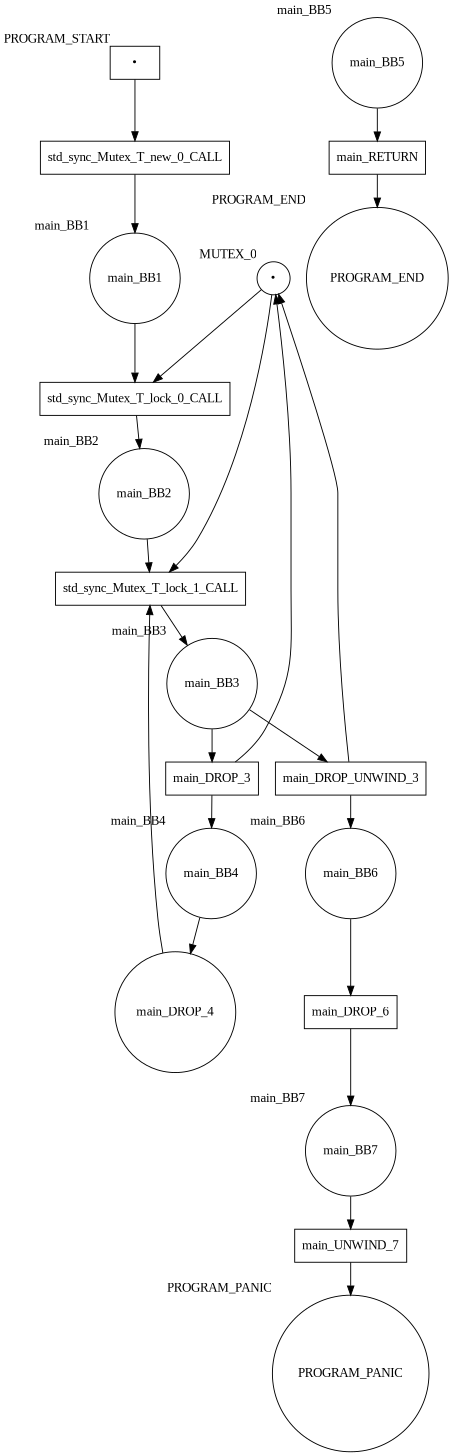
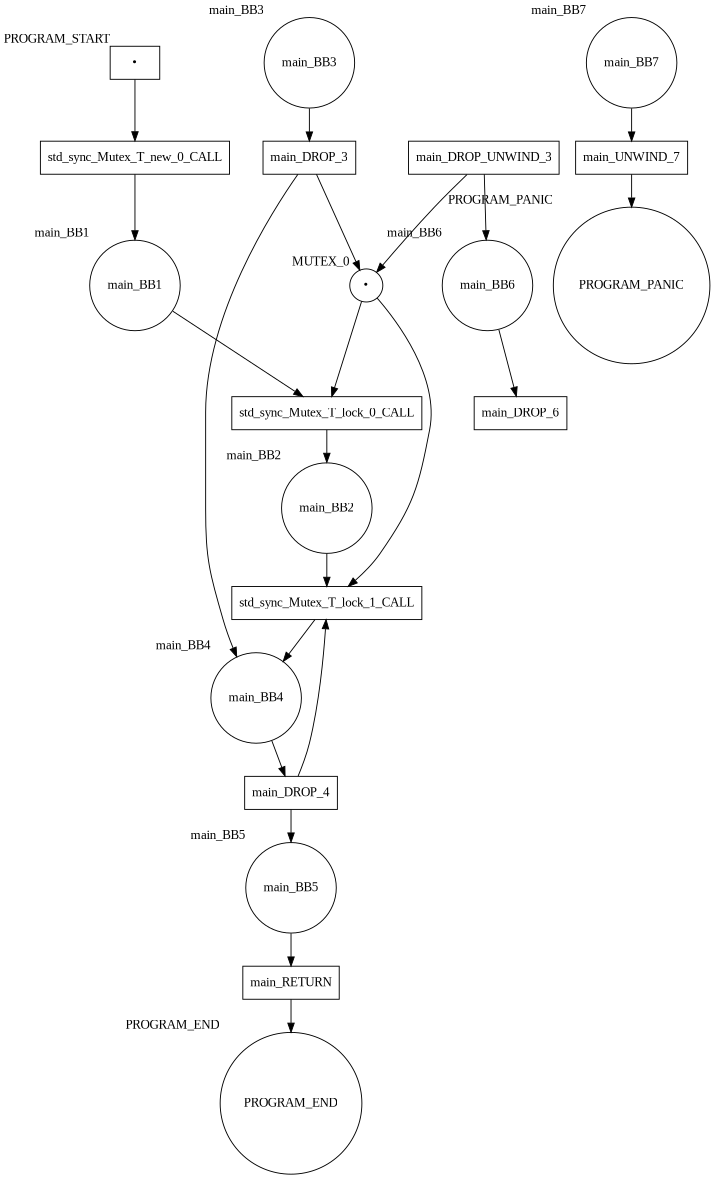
(172, 621) -> (302, 637)
(284, 733) -> none
none -> (291, 821)
(175, 1012) -> (291, 793)
(351, 1062) -> none
